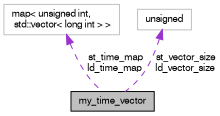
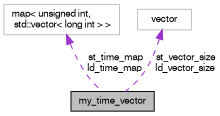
(164, 20) -> (164, 20)
